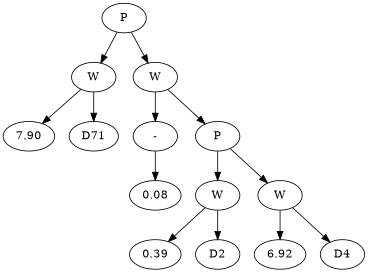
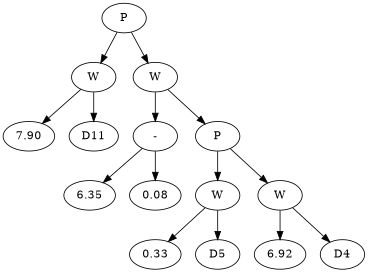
(94, 136) -> (94, 136)
none -> (90, 195)
(155, 254) -> (155, 254)
(218, 254) -> (218, 254)
